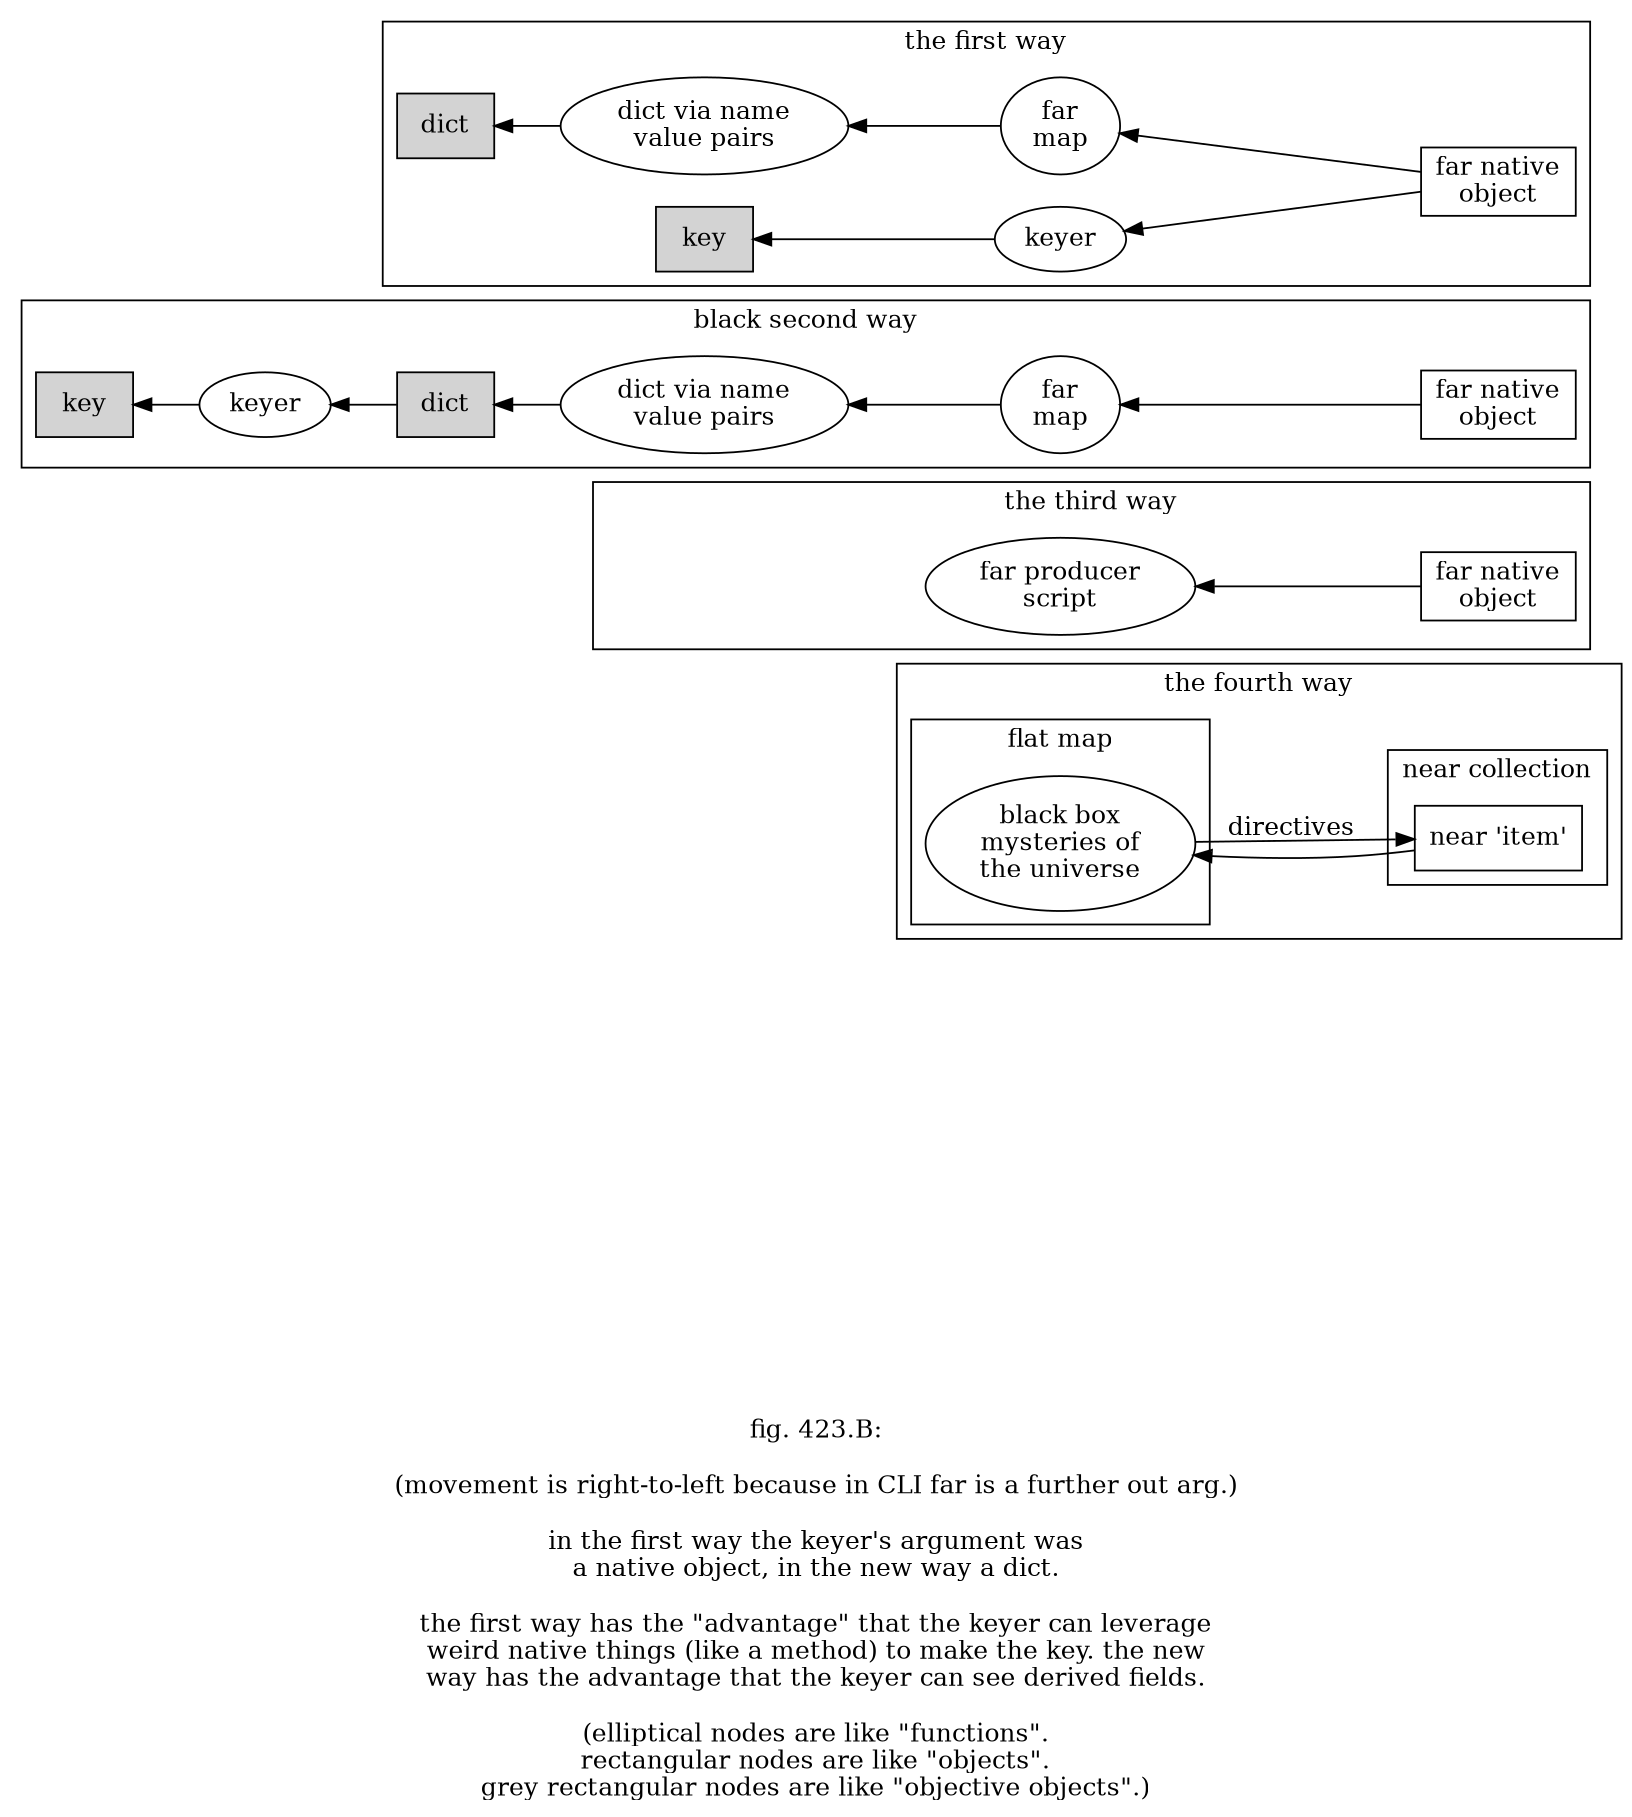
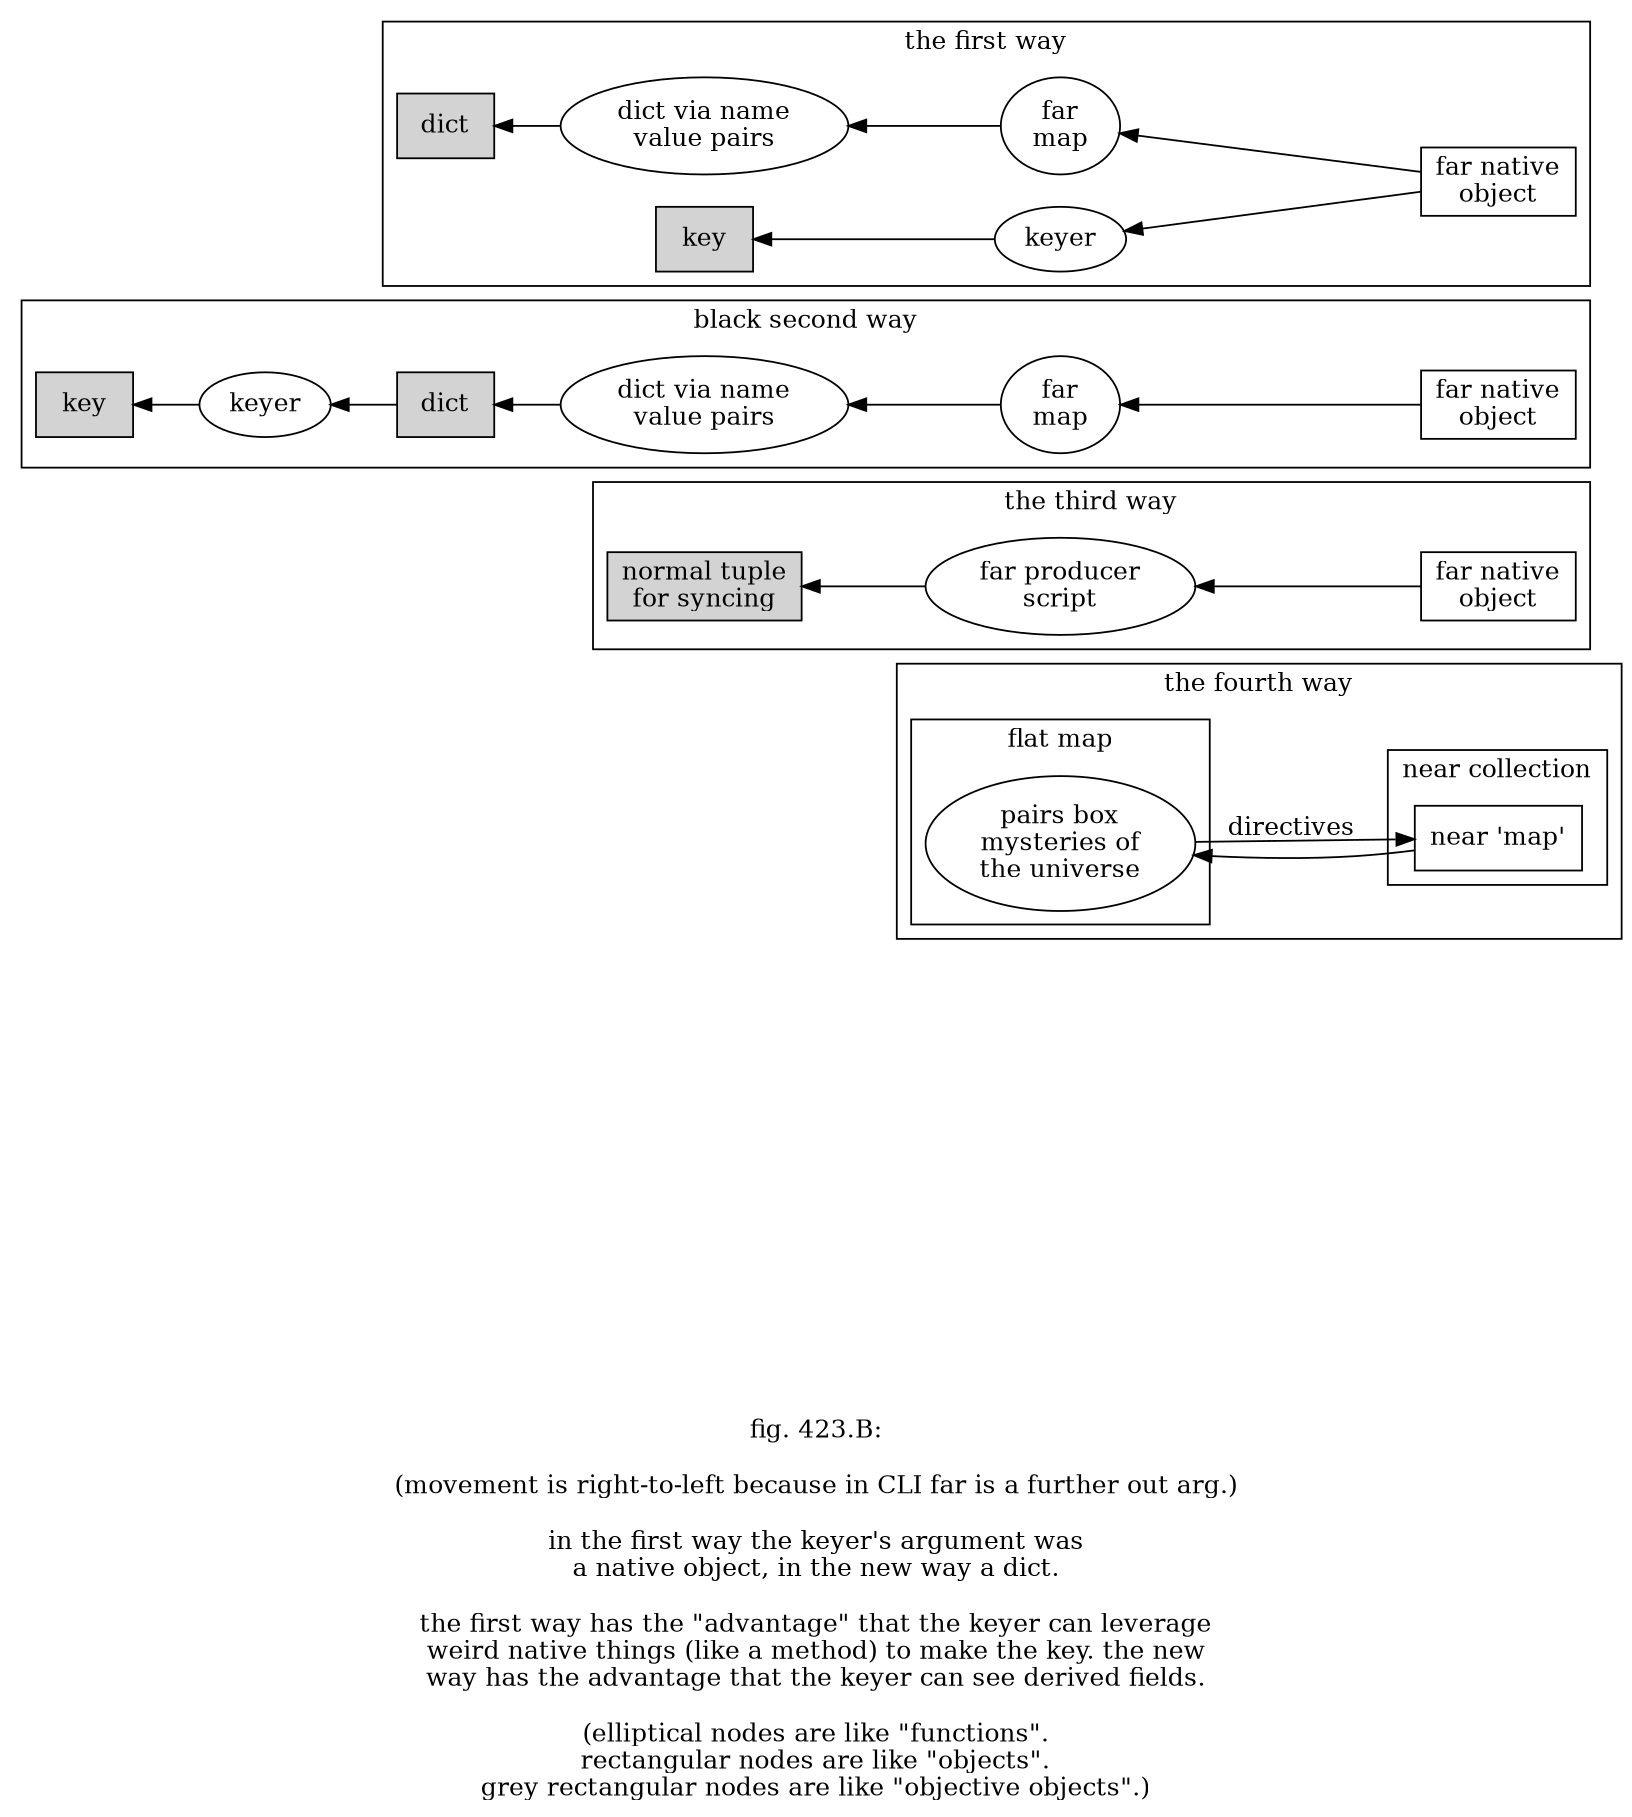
none -> (705, 586)
(1498, 838) -> (1498, 838)
(1060, 844) -> (1060, 844)
